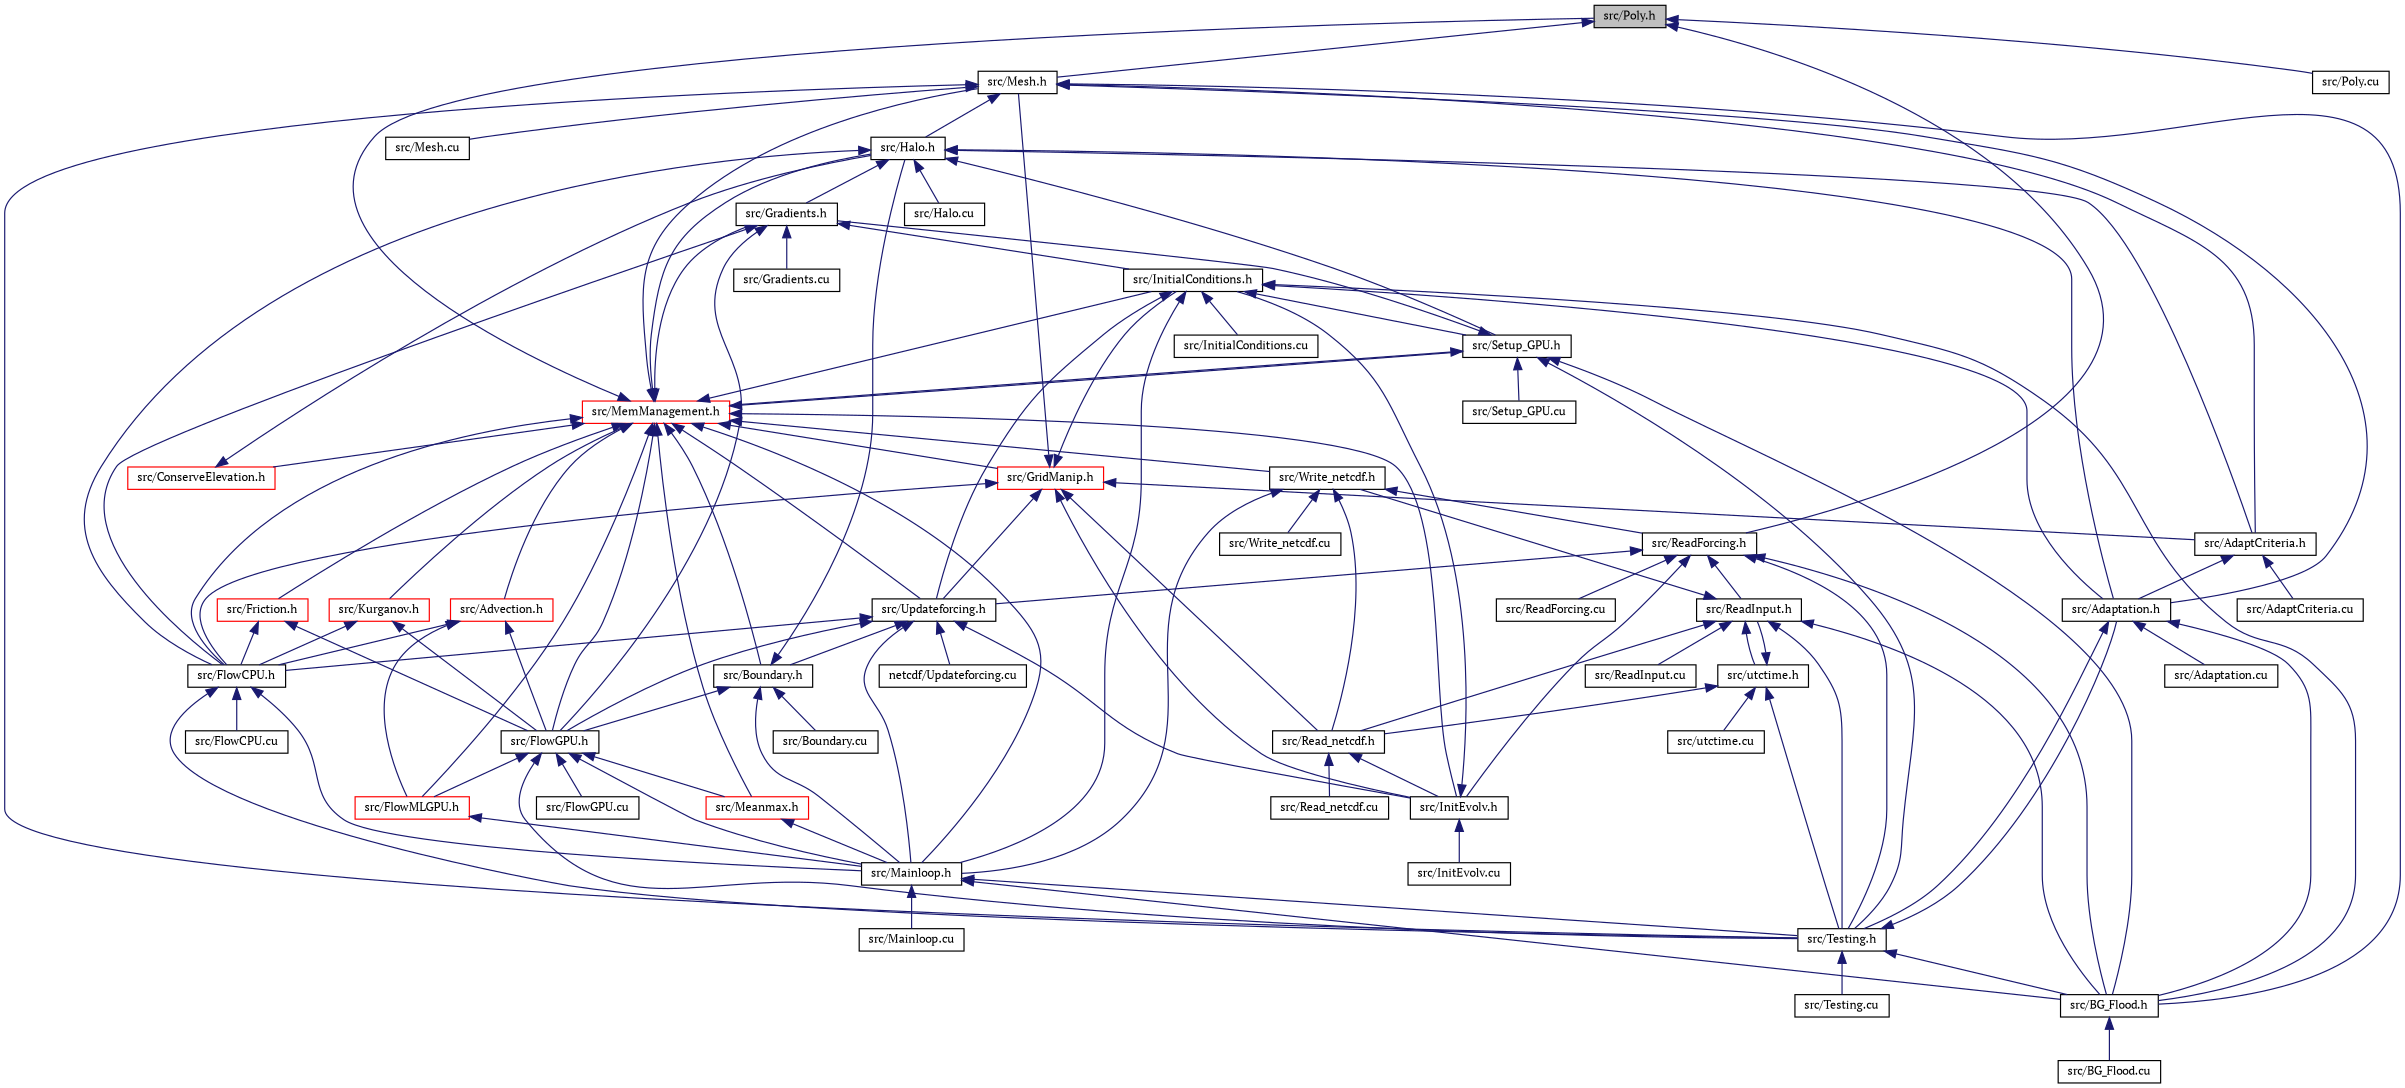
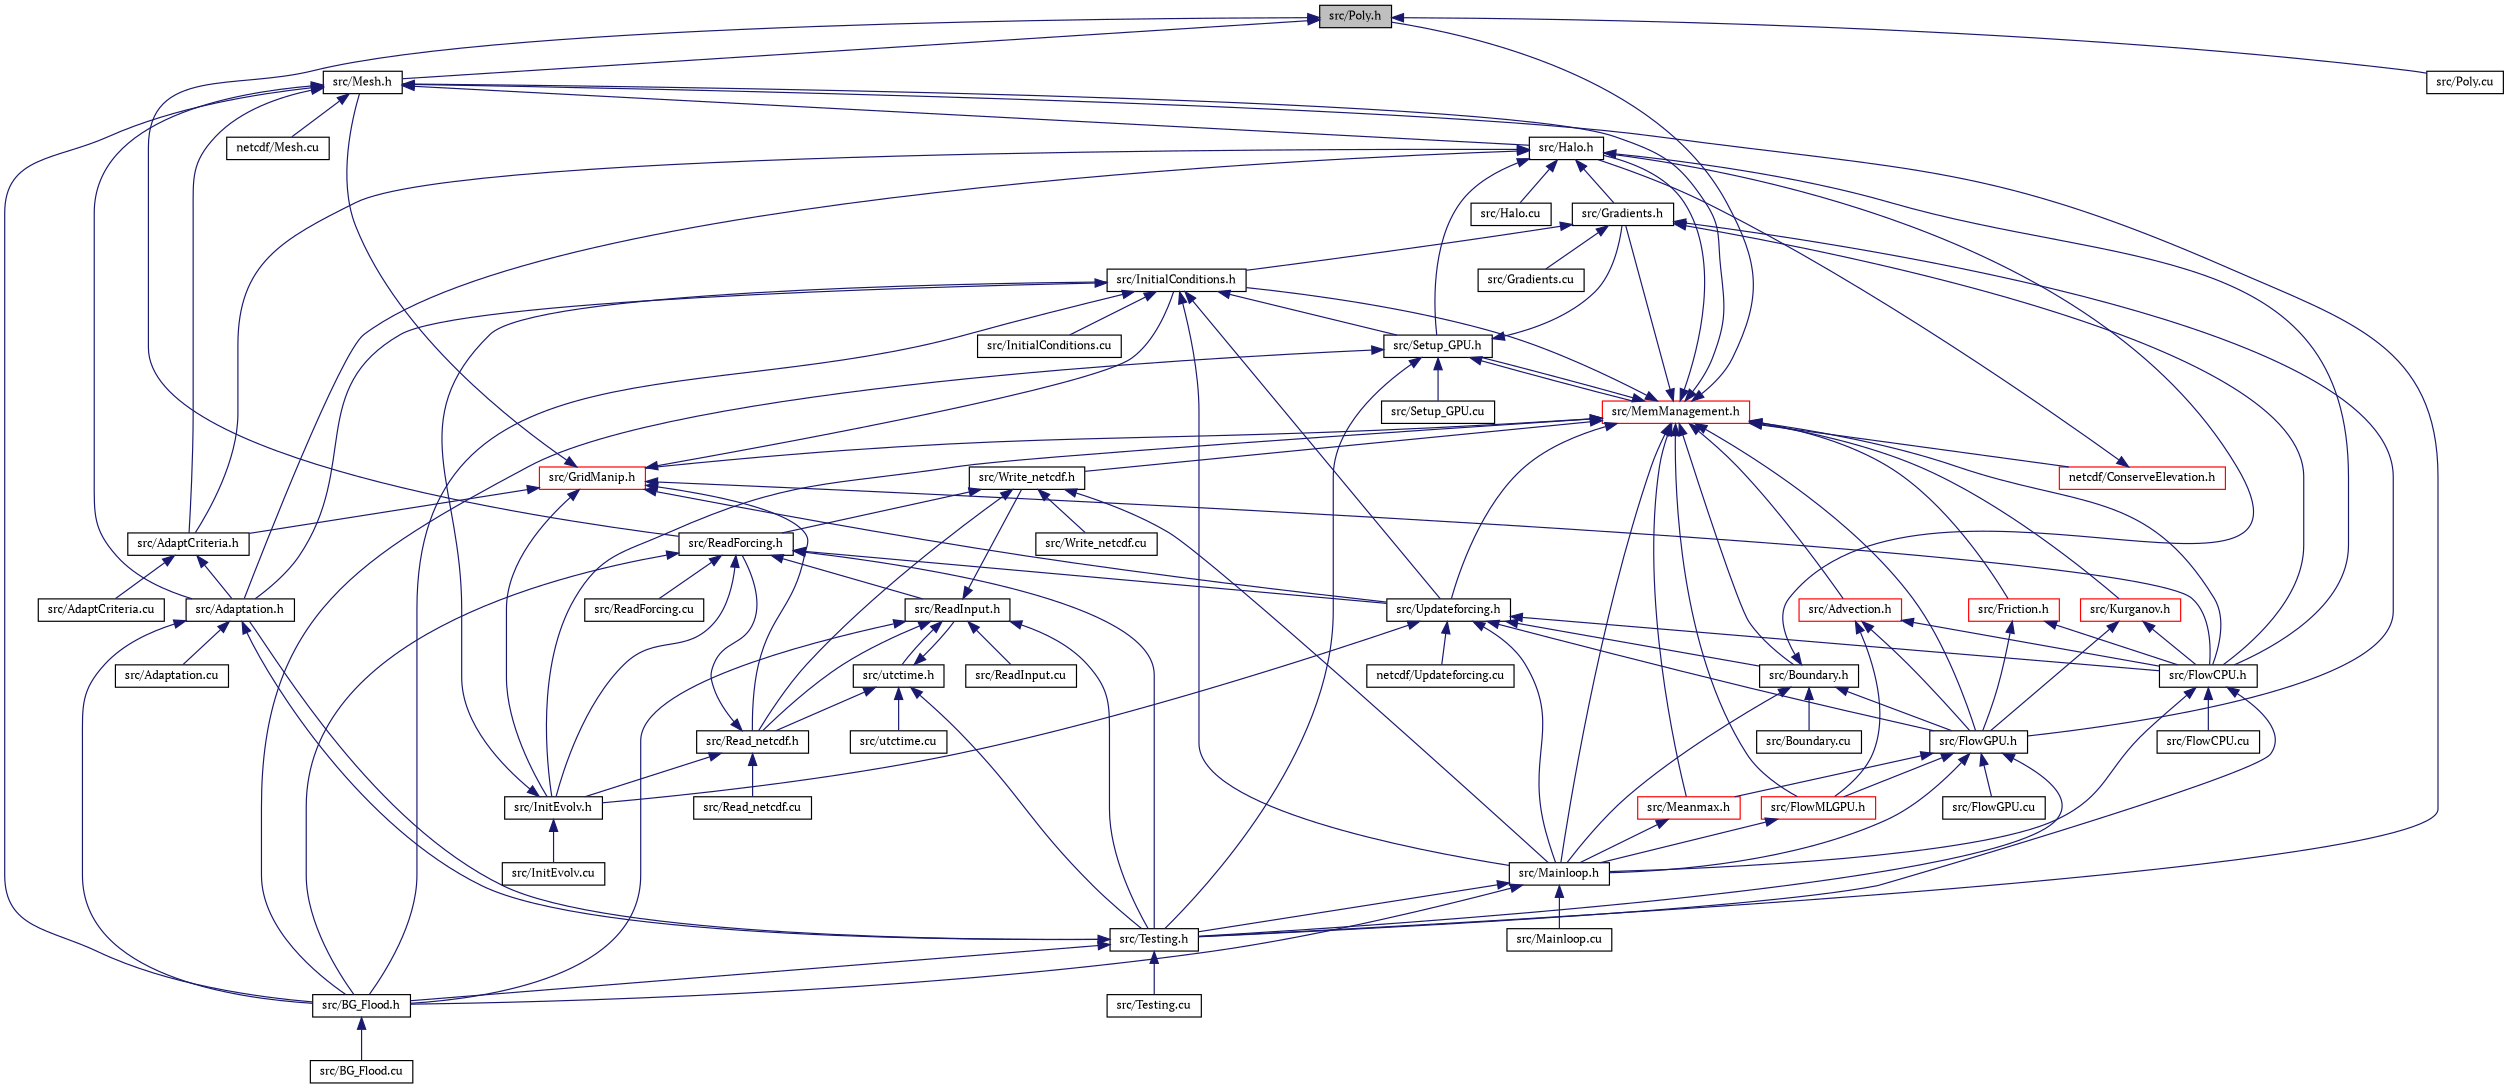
(428, 148) -> (278, 148)
(201, 478) -> (2142, 478)
none -> (736, 642)
